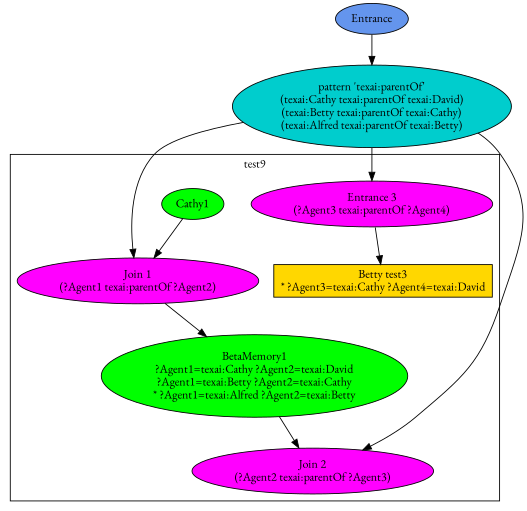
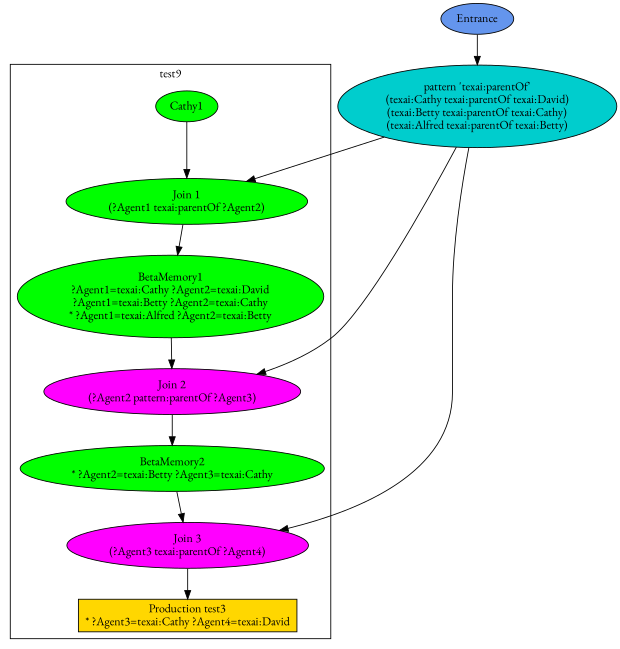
(372, 204) -> (188, 545)
(138, 281) -> (187, 201)
(383, 281) -> (188, 616)
none -> (172, 468)
(313, 471) -> (172, 392)
